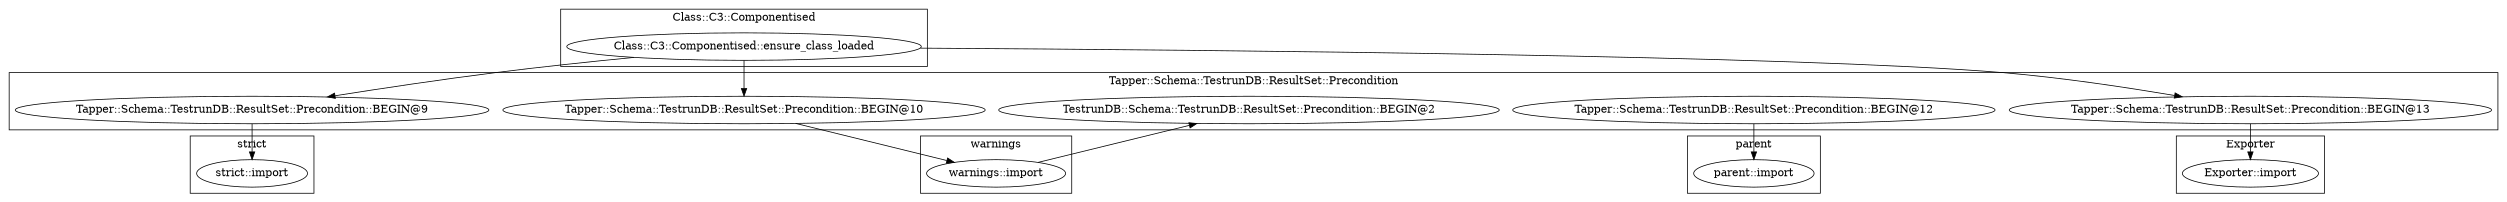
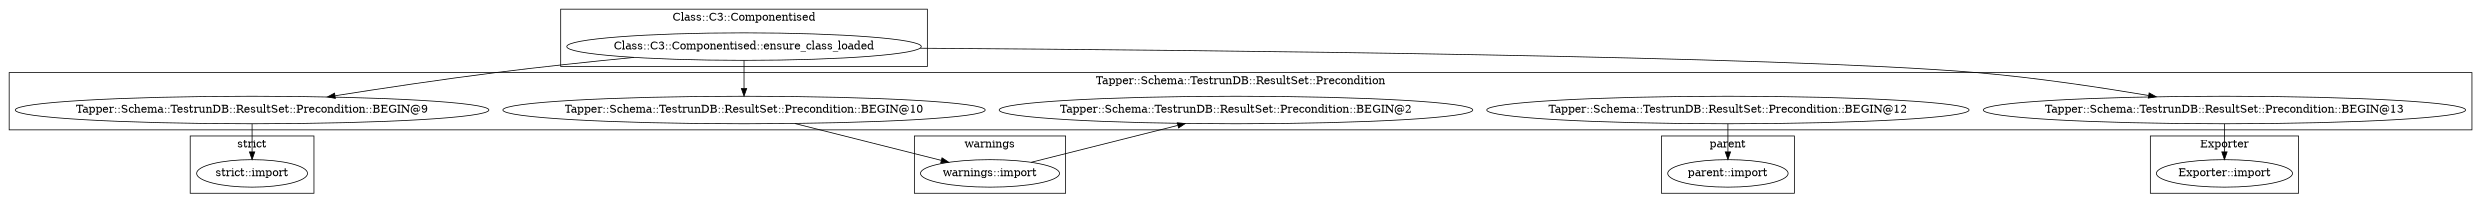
(1249, 110) -> (1236, 110)
